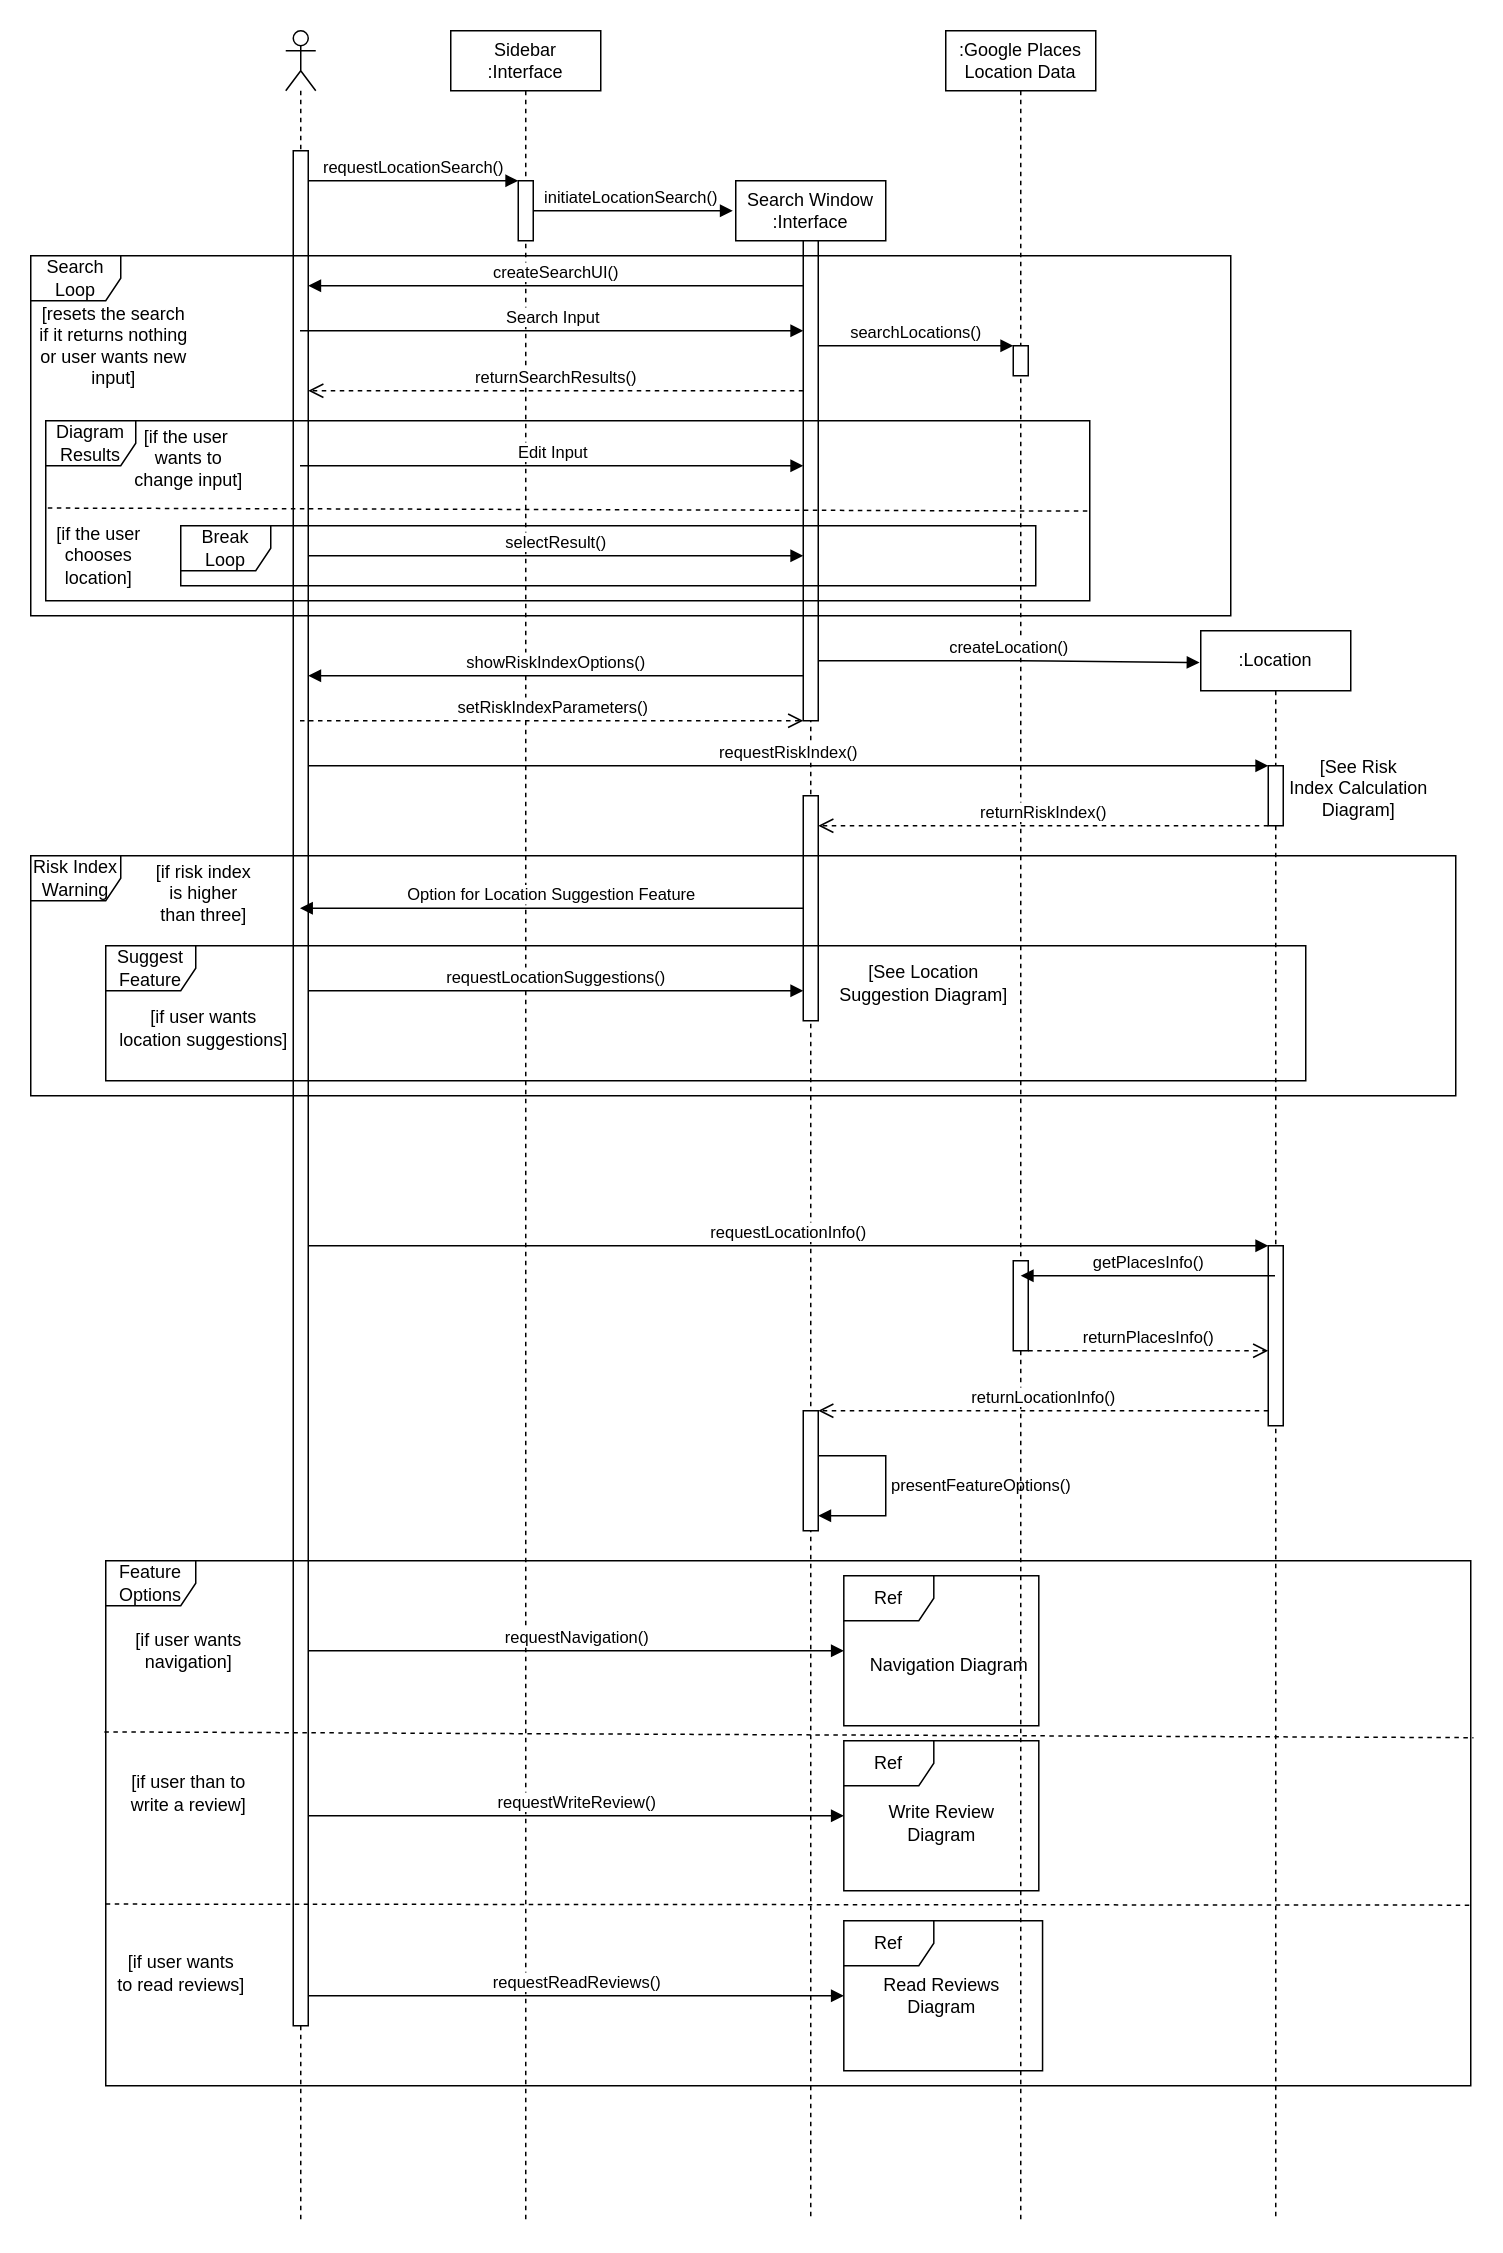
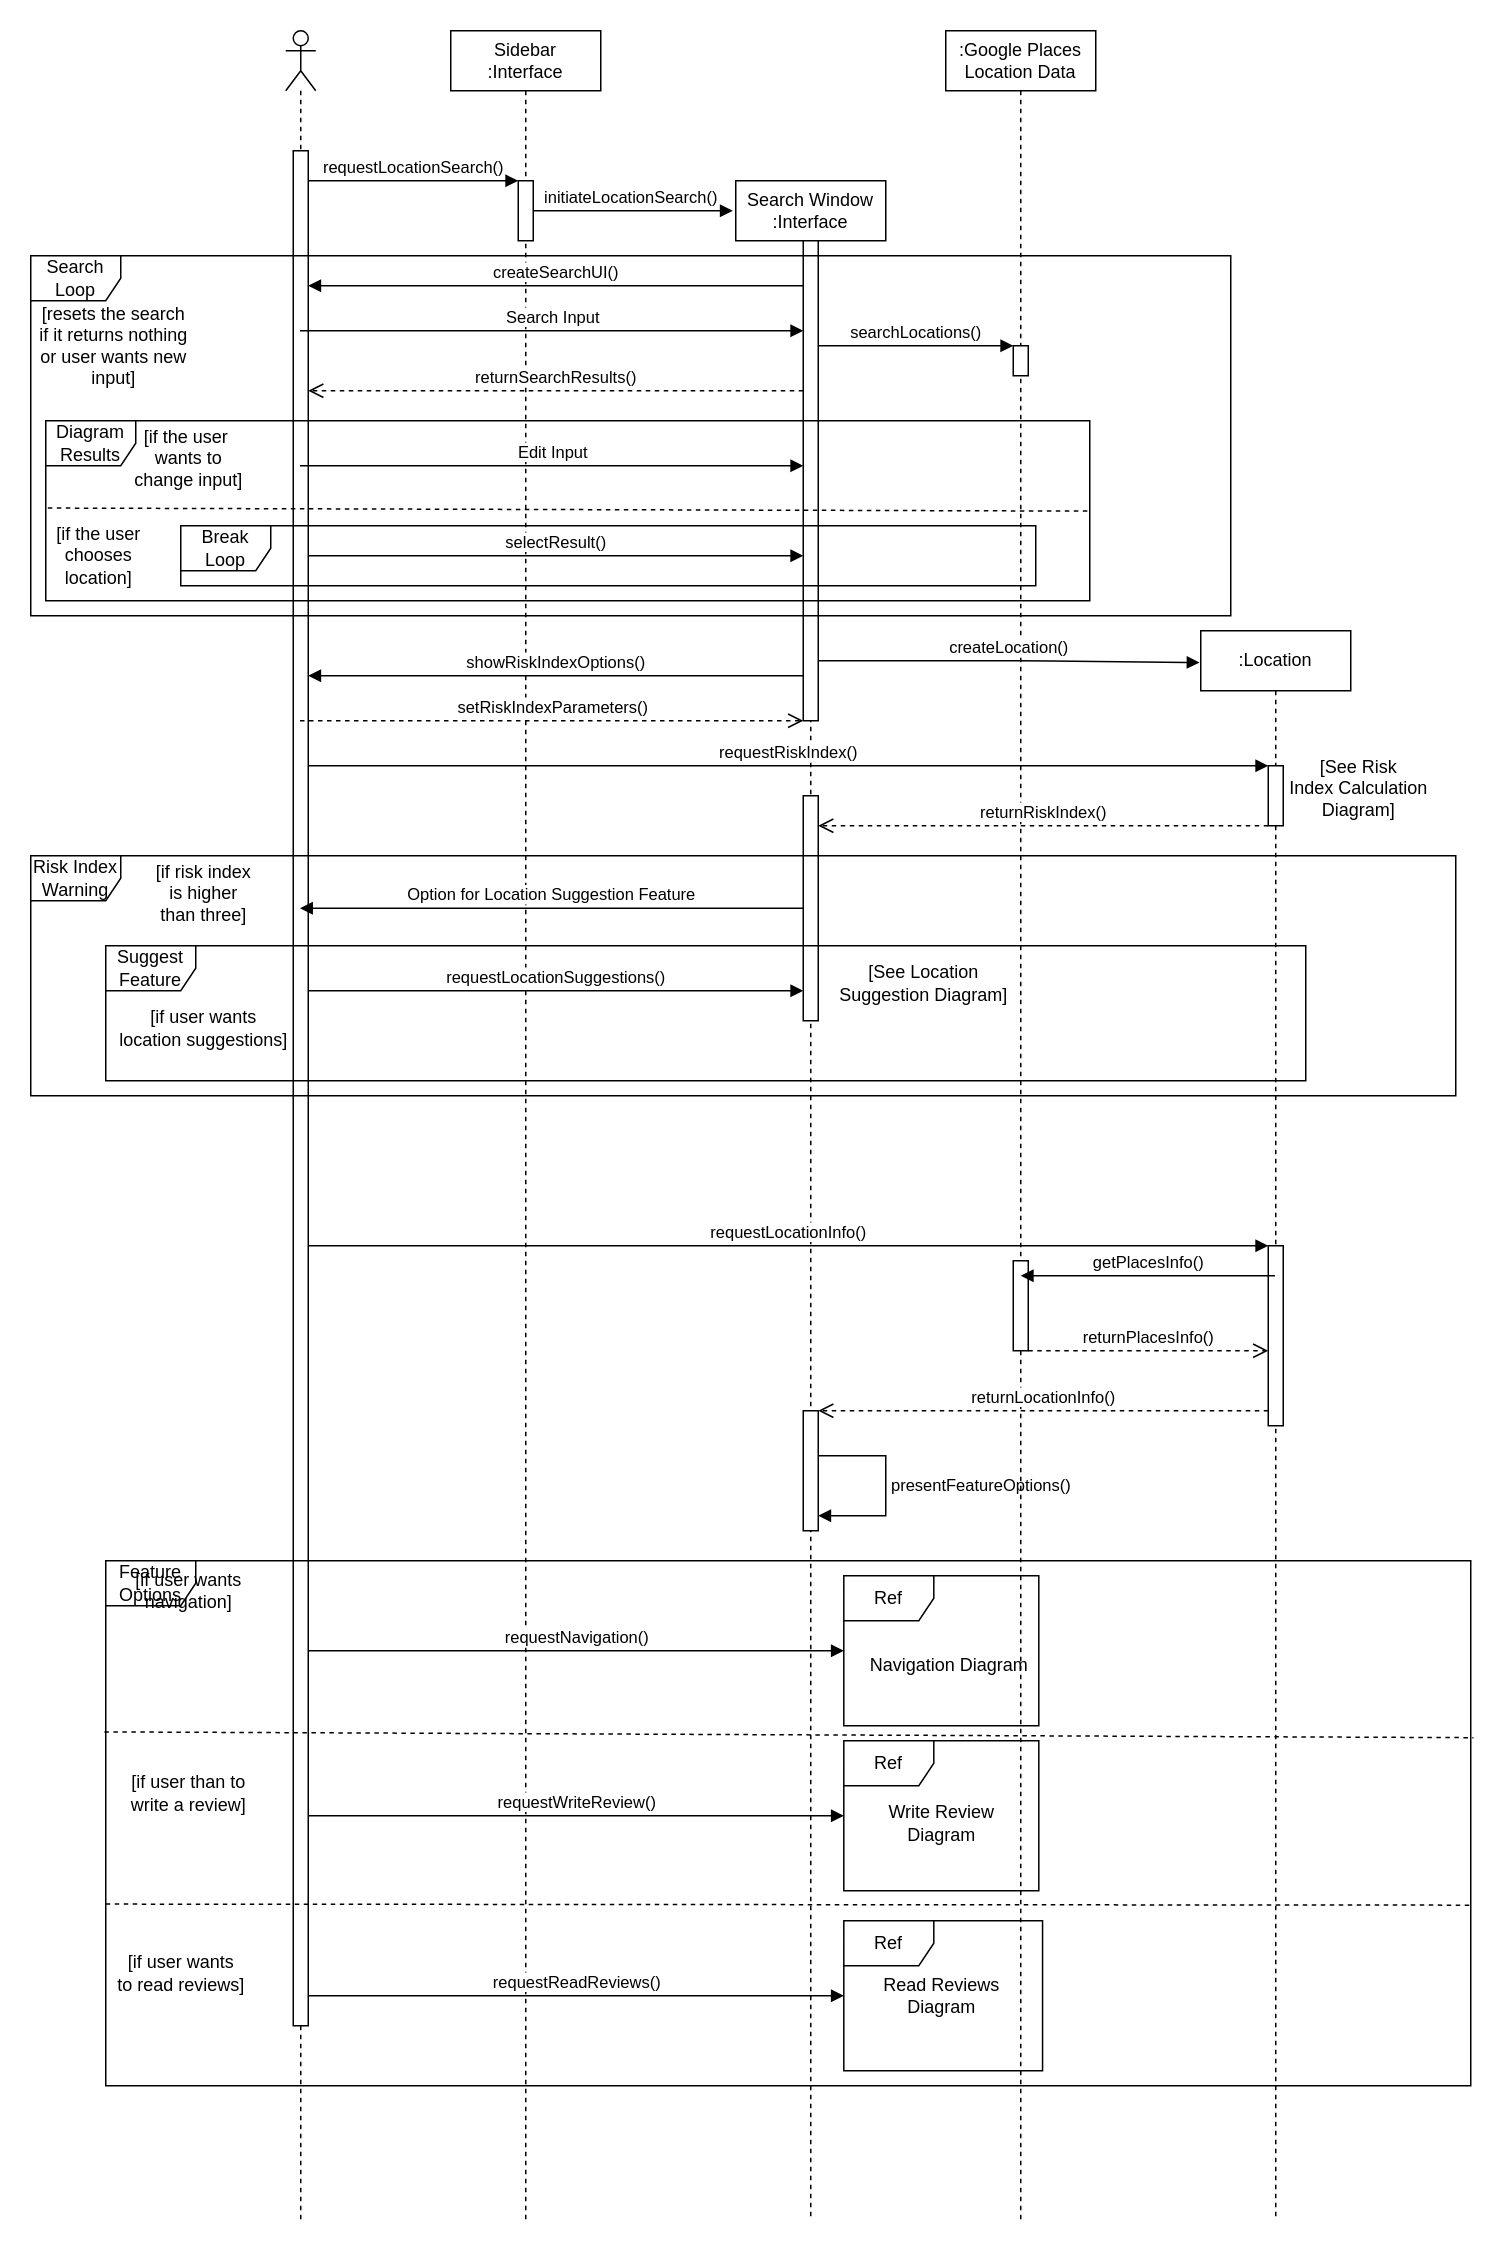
(188, 1651) -> (188, 1591)
